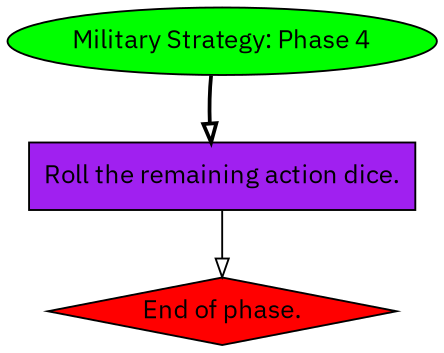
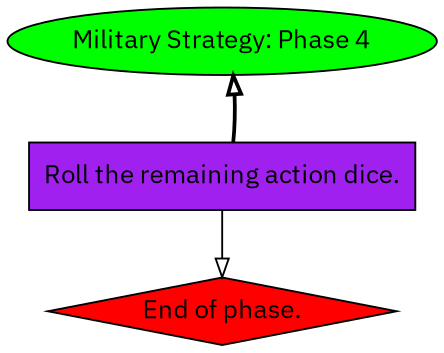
(210, 100) -> (235, 118)
